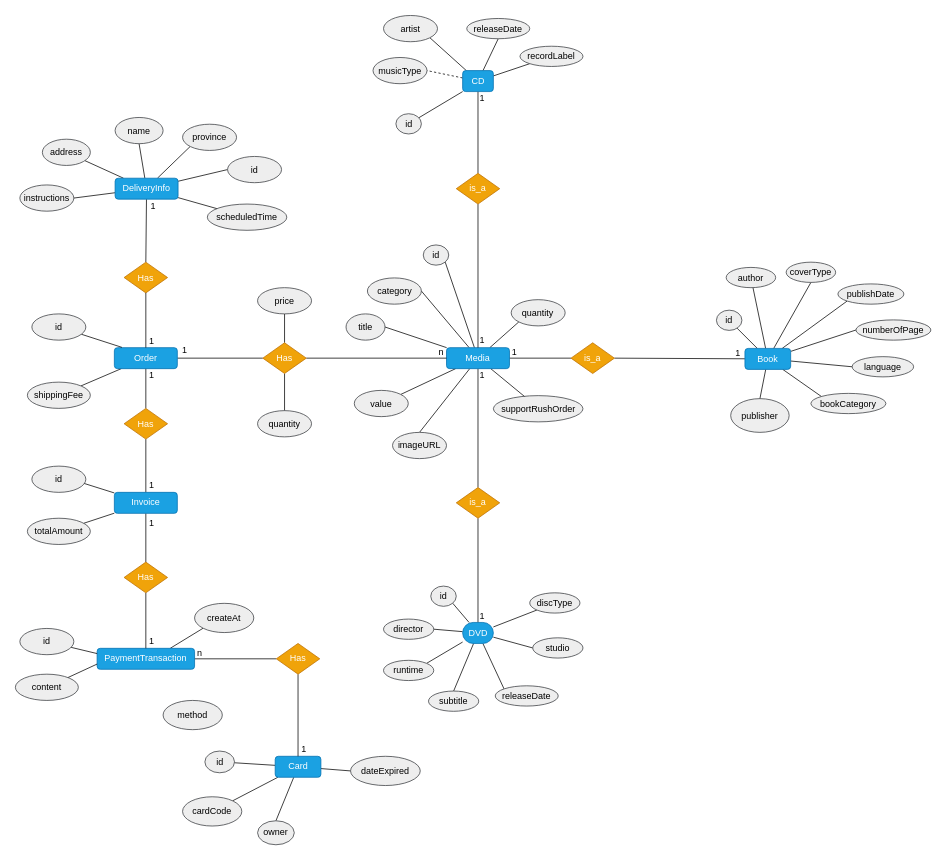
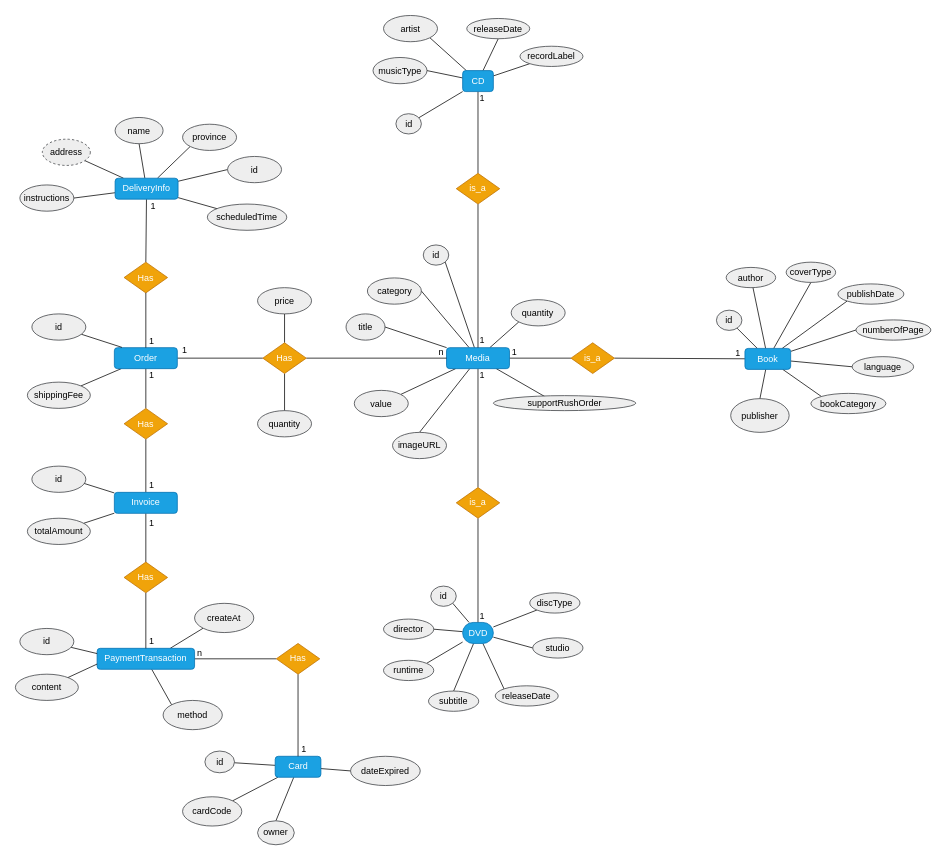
(444, 74) -> (444, 74)
(66, 152) -> (66, 152)
(538, 409) -> (565, 403)
none -> (162, 687)
